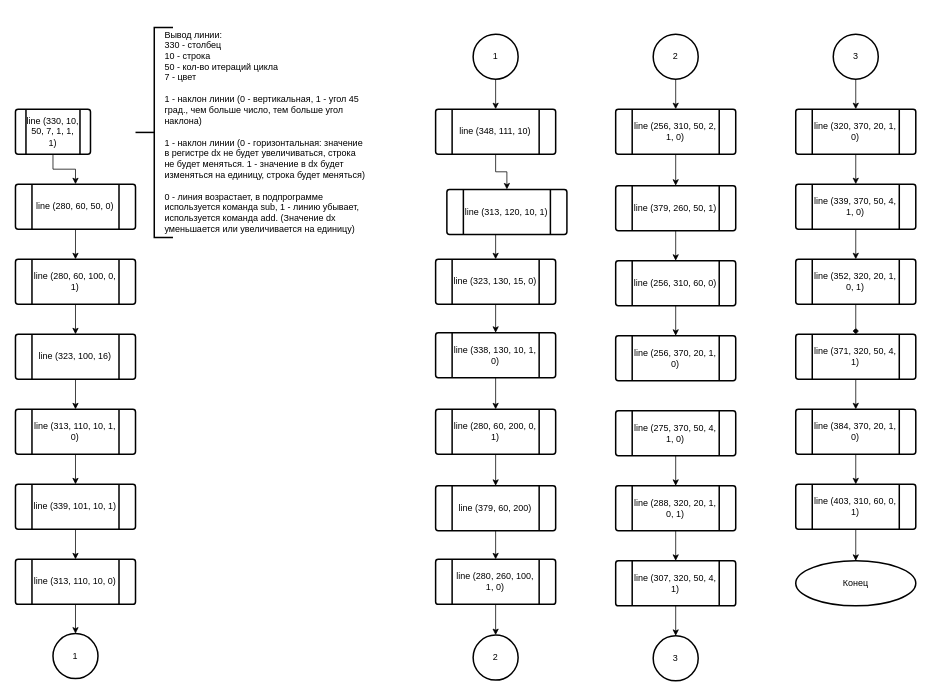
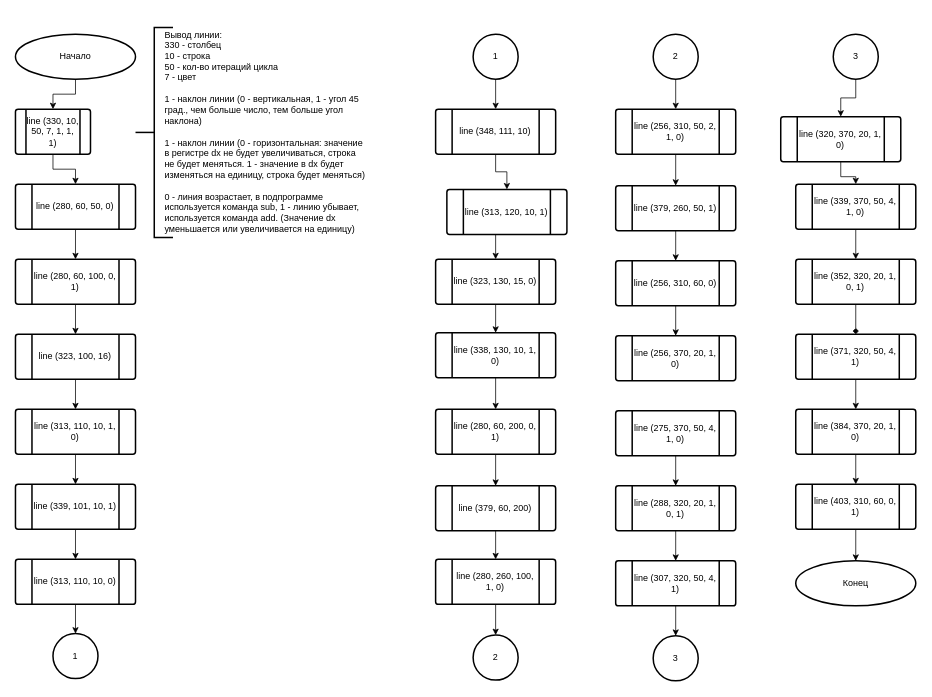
none -> (75, 57)
none -> (75, 87)
(855, 132) -> (840, 139)
